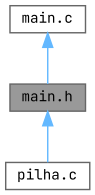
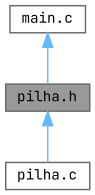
(48, 98) -> (48, 98)
